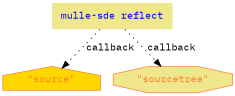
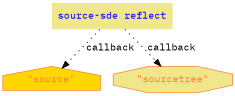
(112, 16) -> (112, 16)
